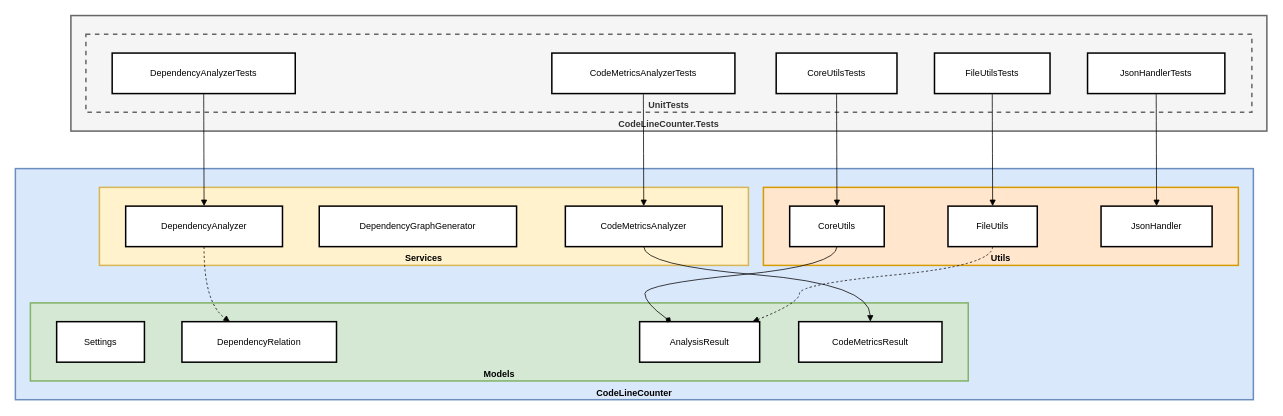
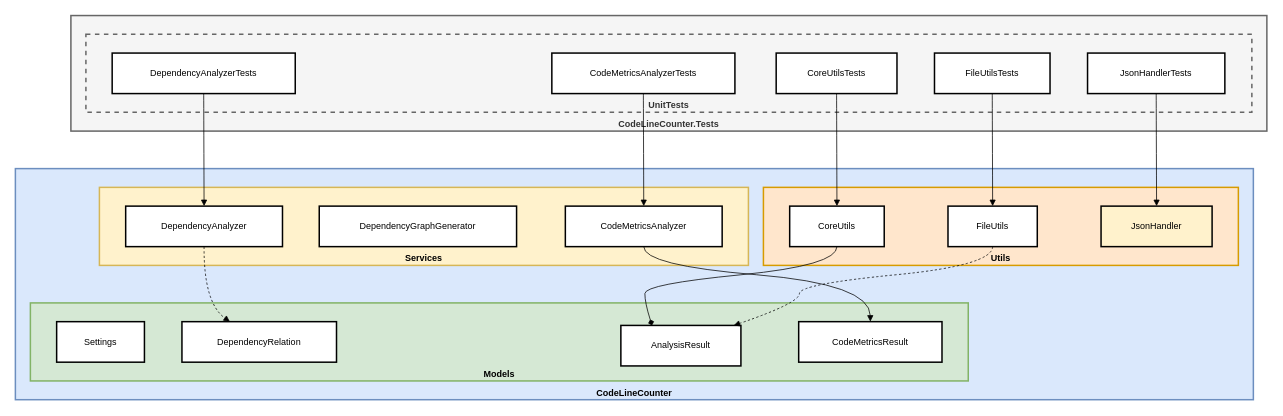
(1156, 226) -> (1156, 226)
(699, 342) -> (681, 345)
